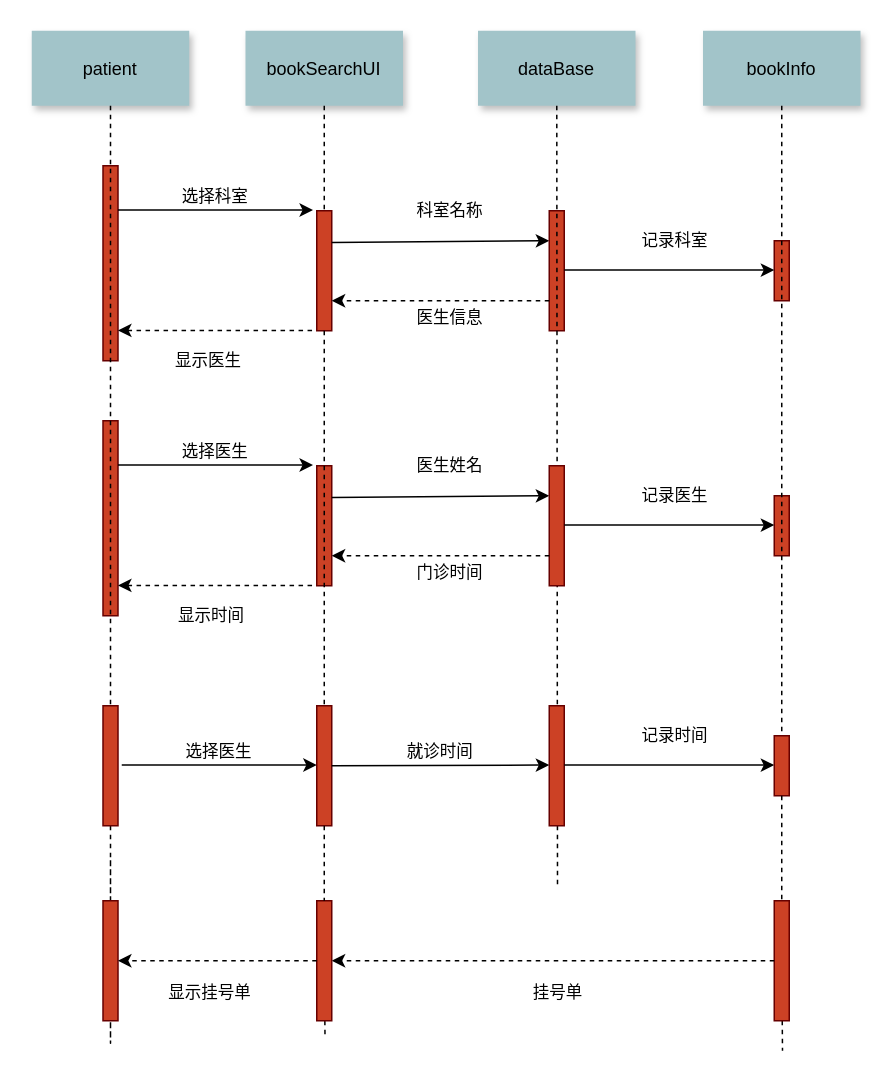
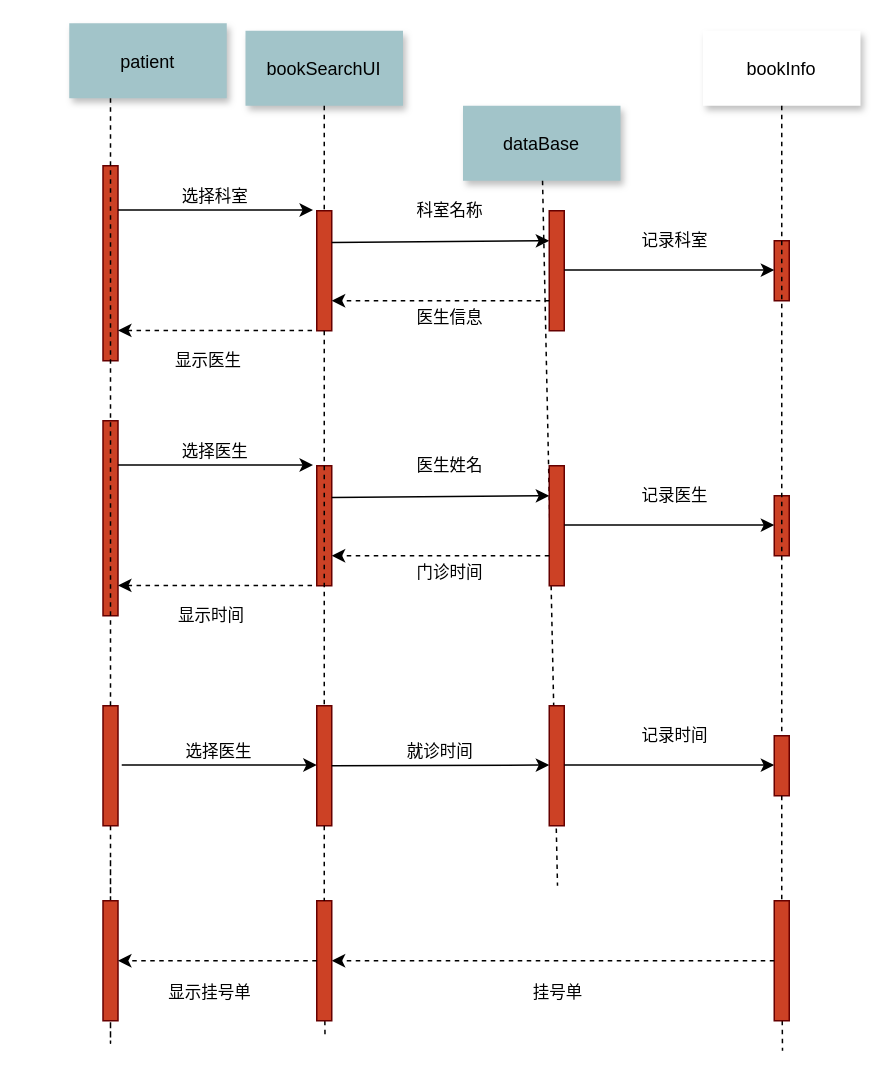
(110, 68) -> (148, 61)
(557, 68) -> (542, 143)
(782, 68) -> (782, 68)
